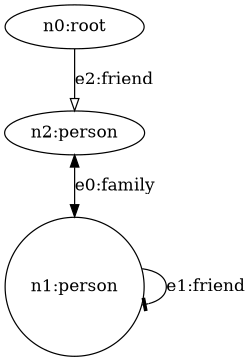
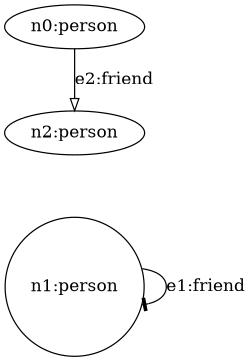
(75, 27) -> (75, 27)
(75, 186) -> none
